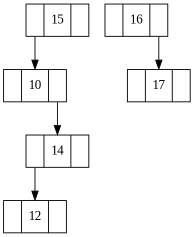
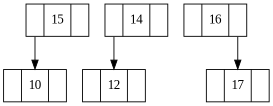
(57, 114) -> none
